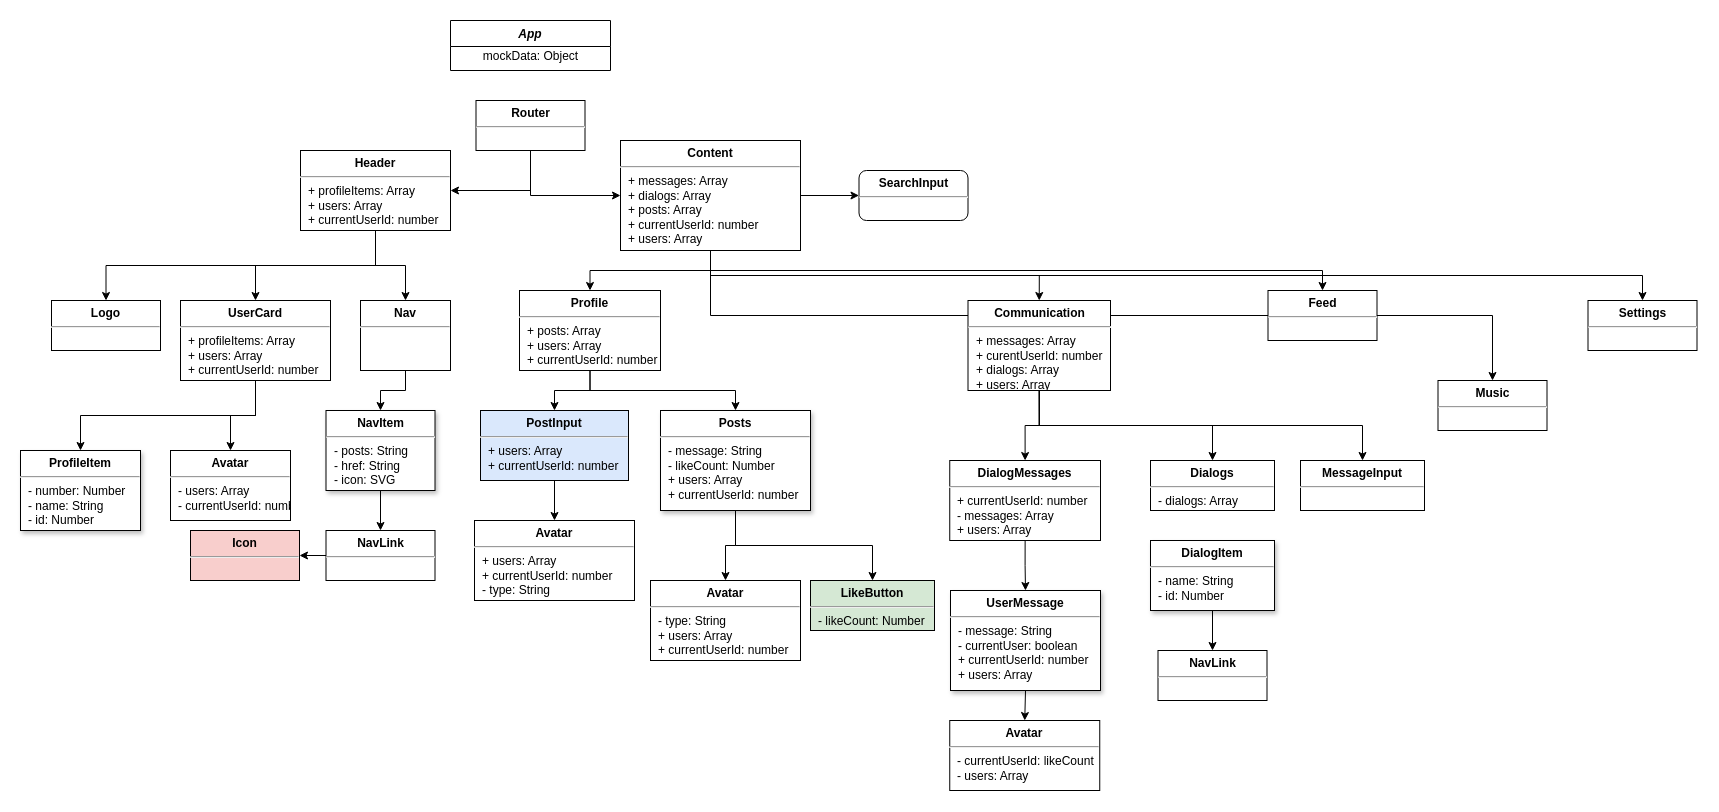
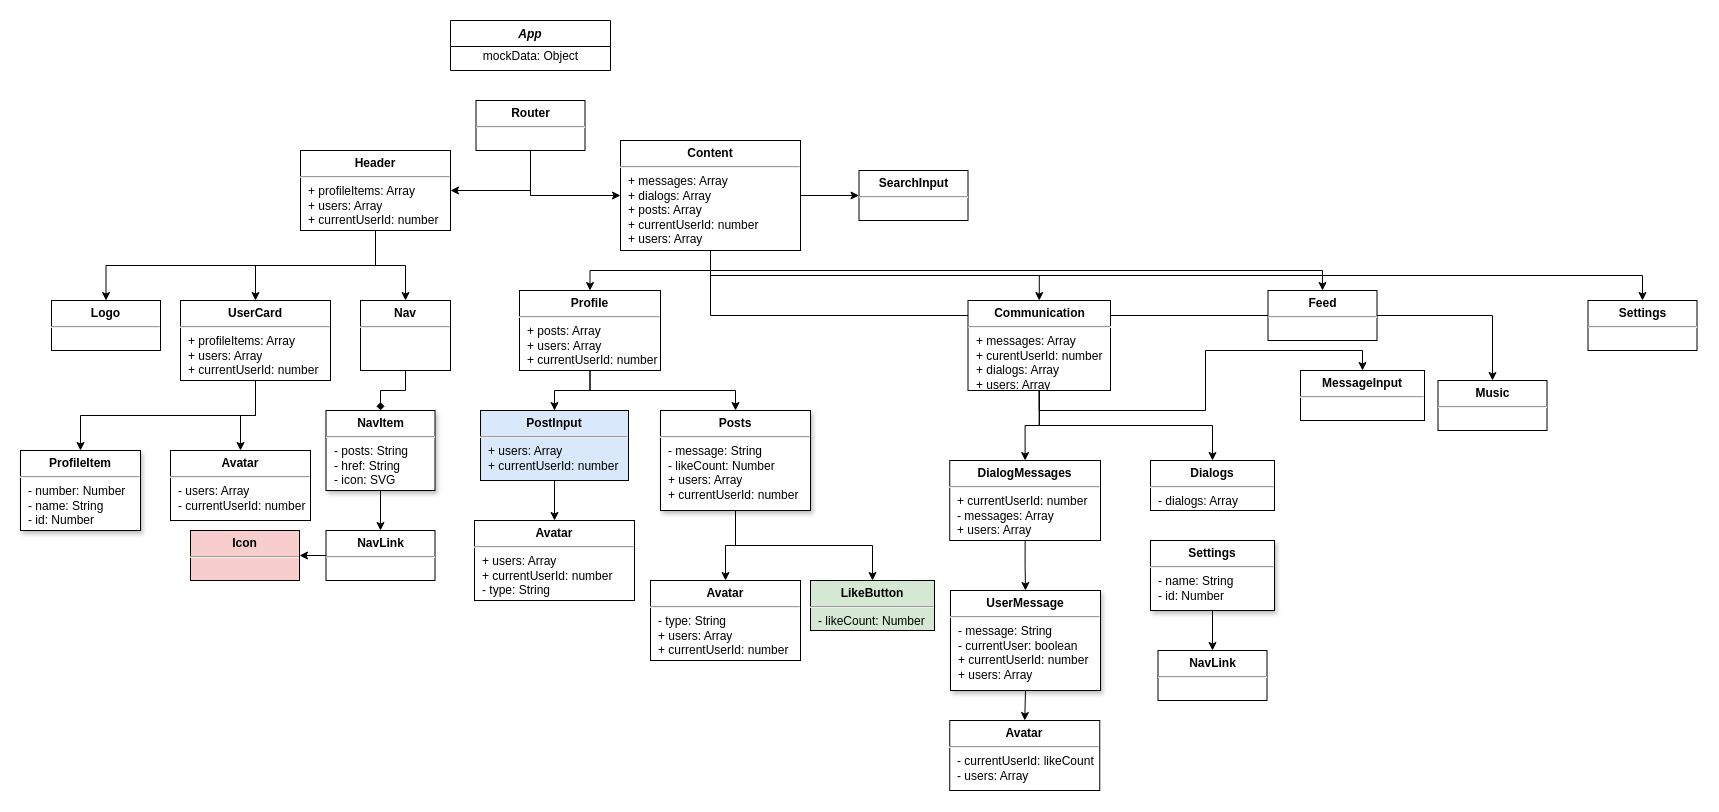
(914, 196) -> (914, 196)
(381, 402) -> (381, 402)
(231, 486) -> (241, 486)
(1363, 486) -> (1363, 396)
(1191, 541) -> (1191, 541)
